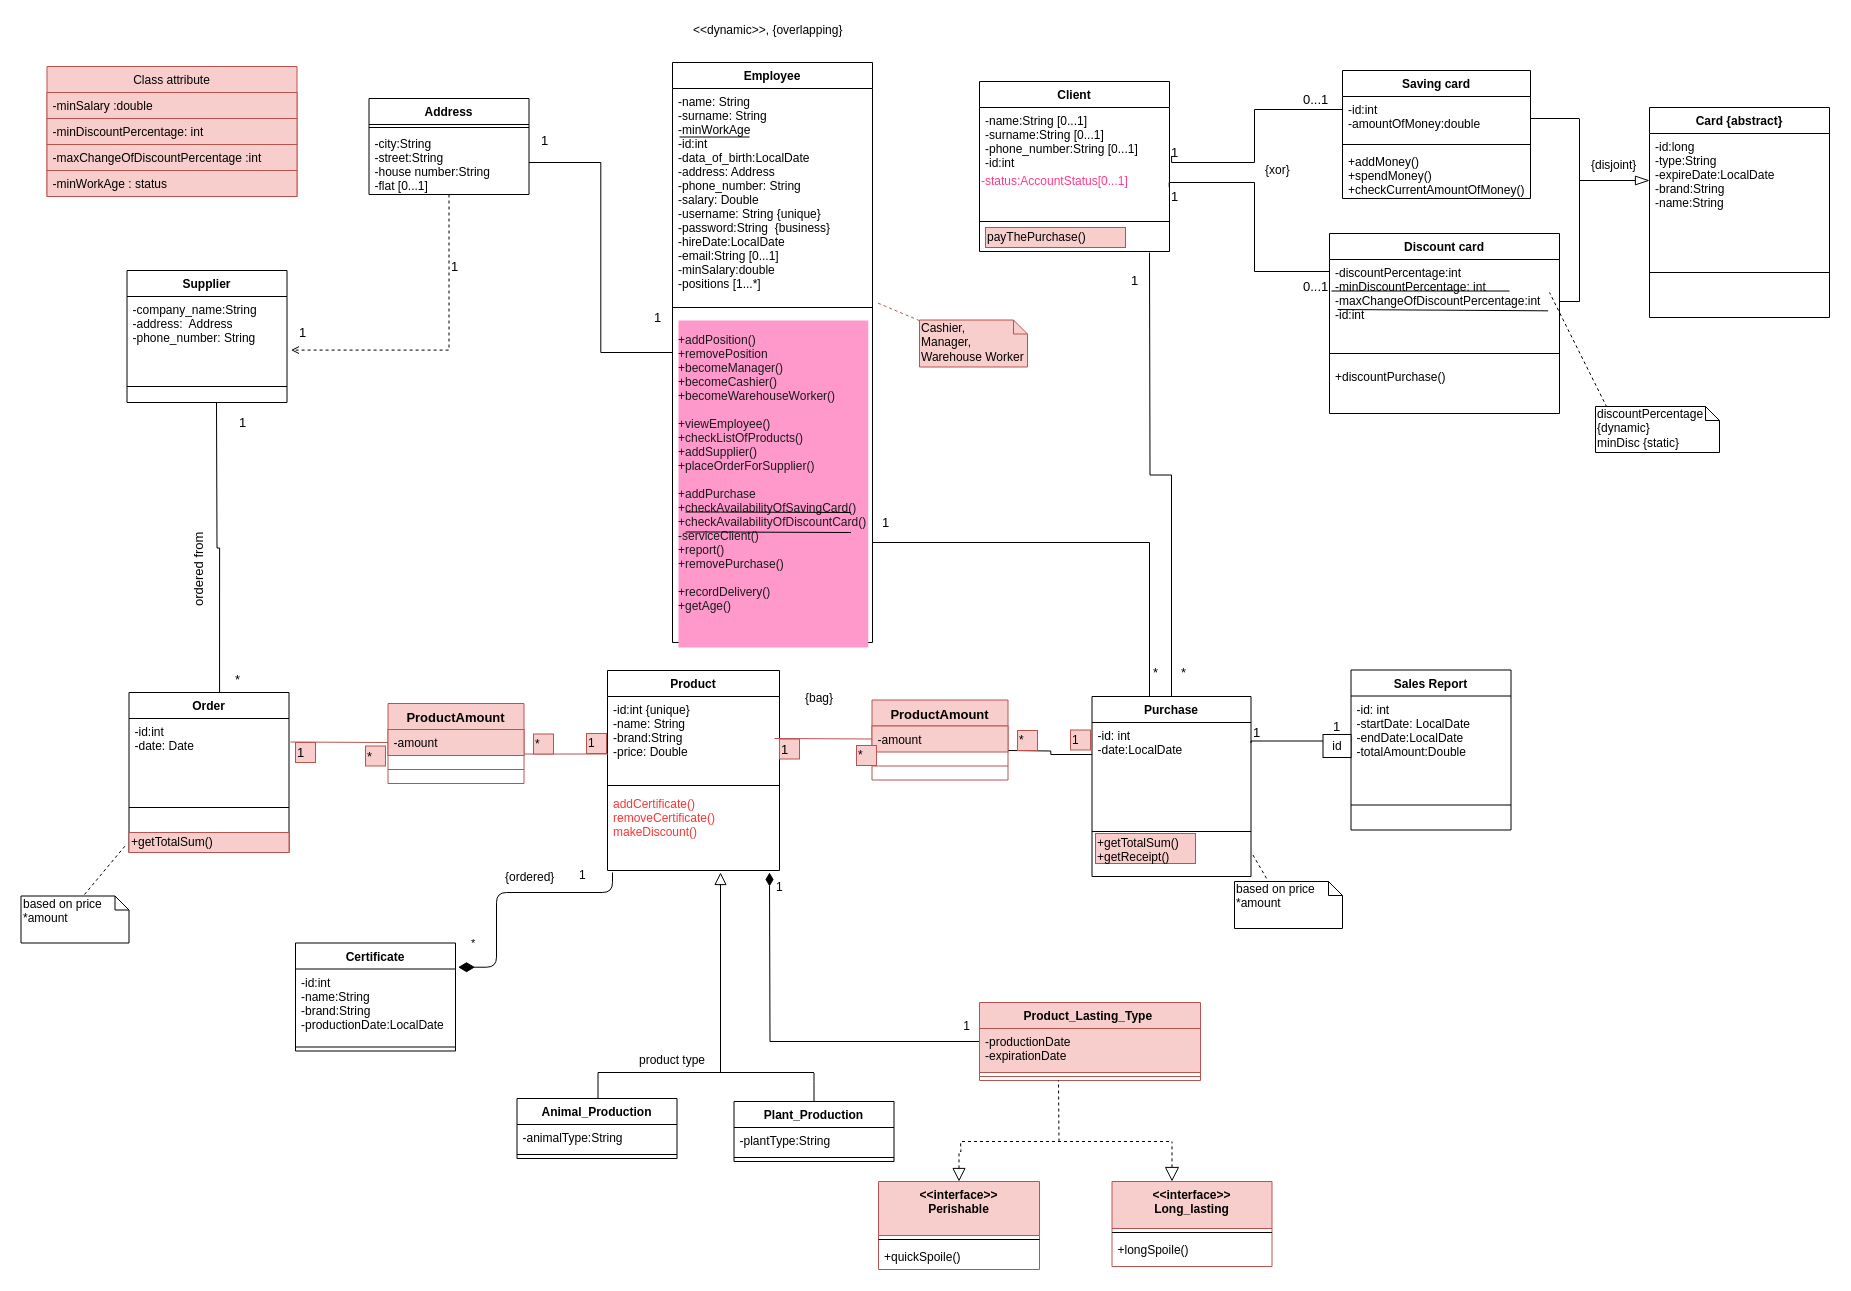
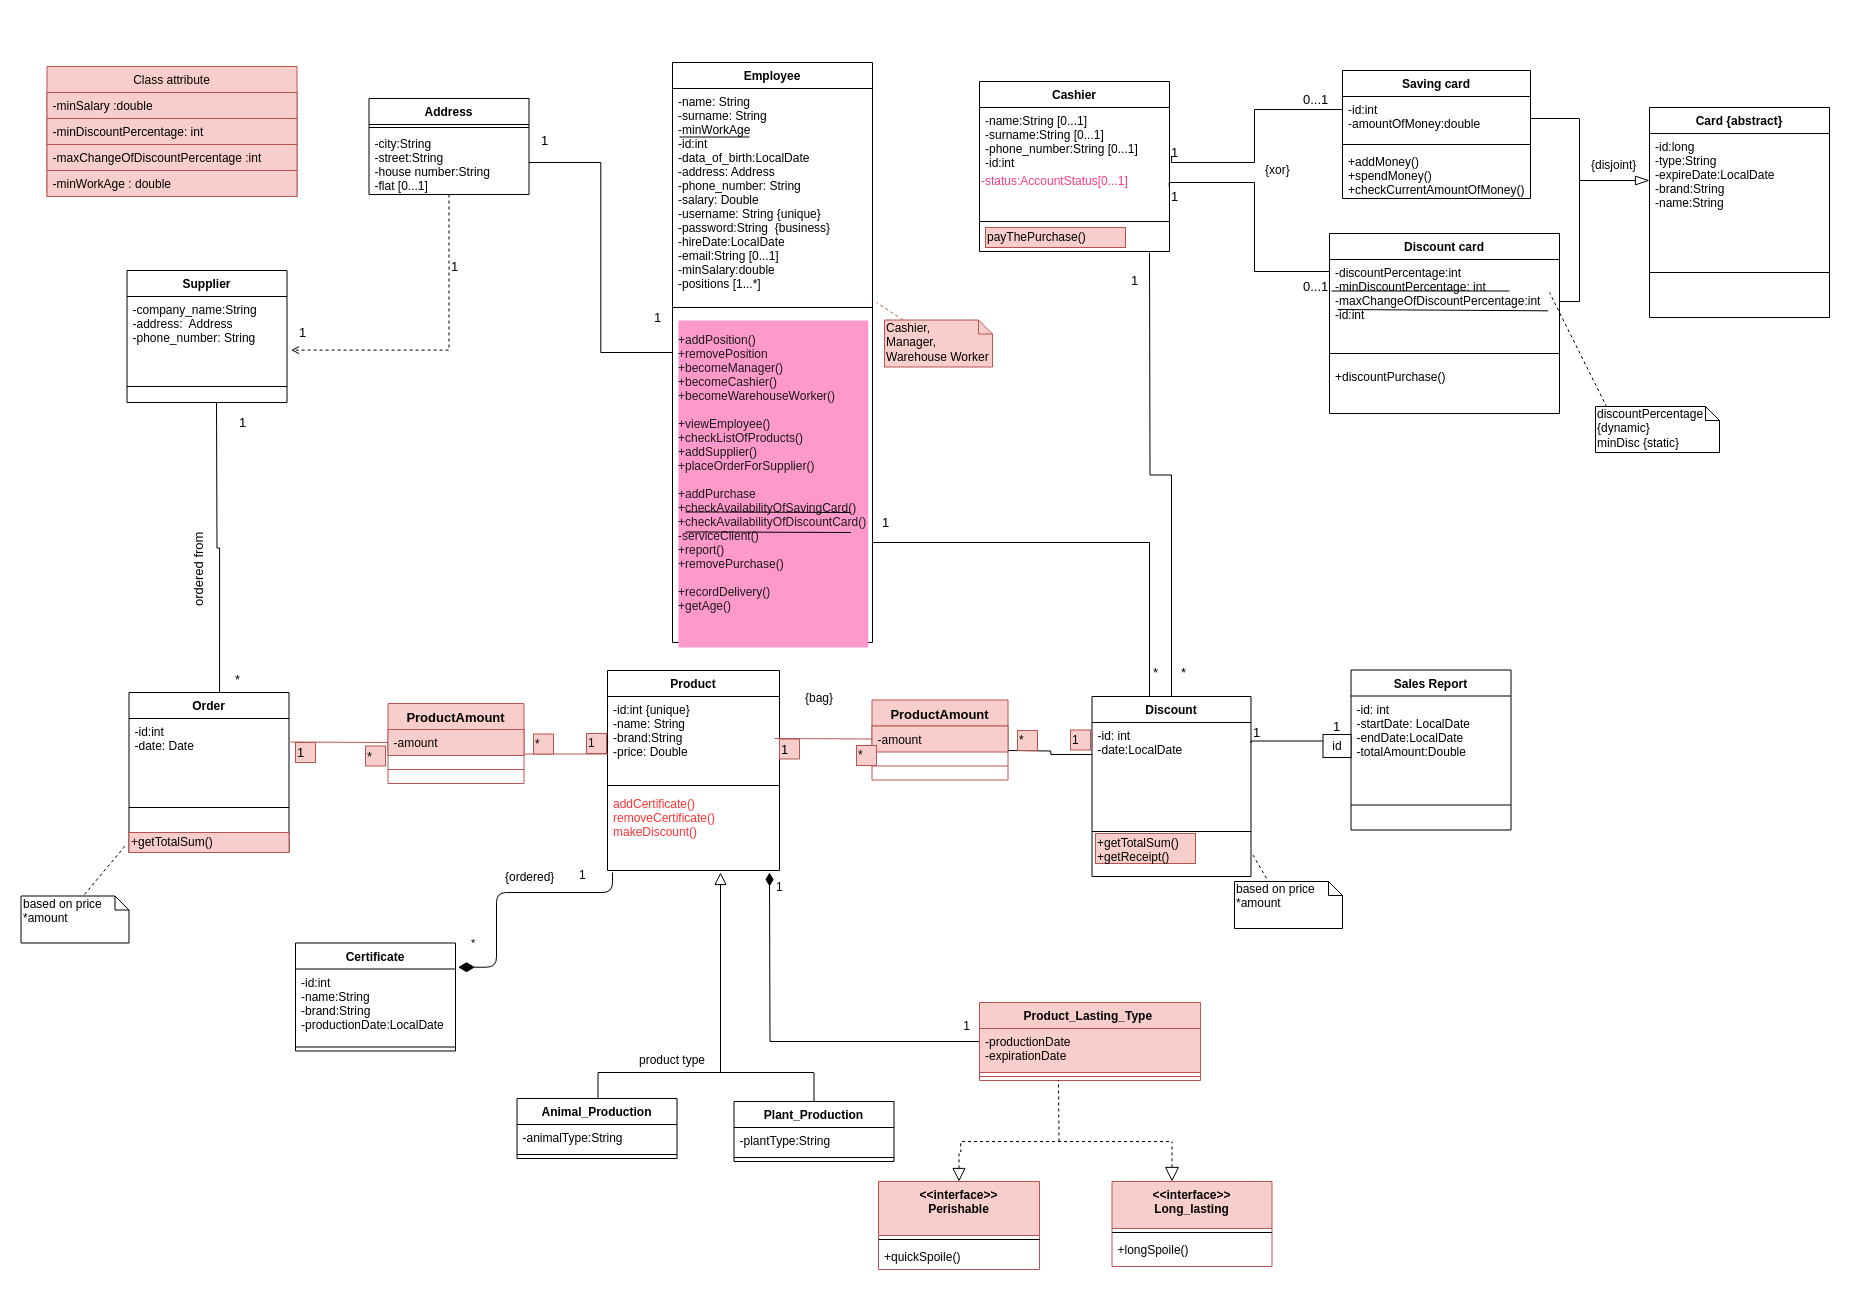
(771, 31) -> none
(1074, 95) -> (1074, 95)
(113, 184) -> (112, 184)
(974, 344) -> (939, 344)
(1171, 710) -> (1171, 710)
